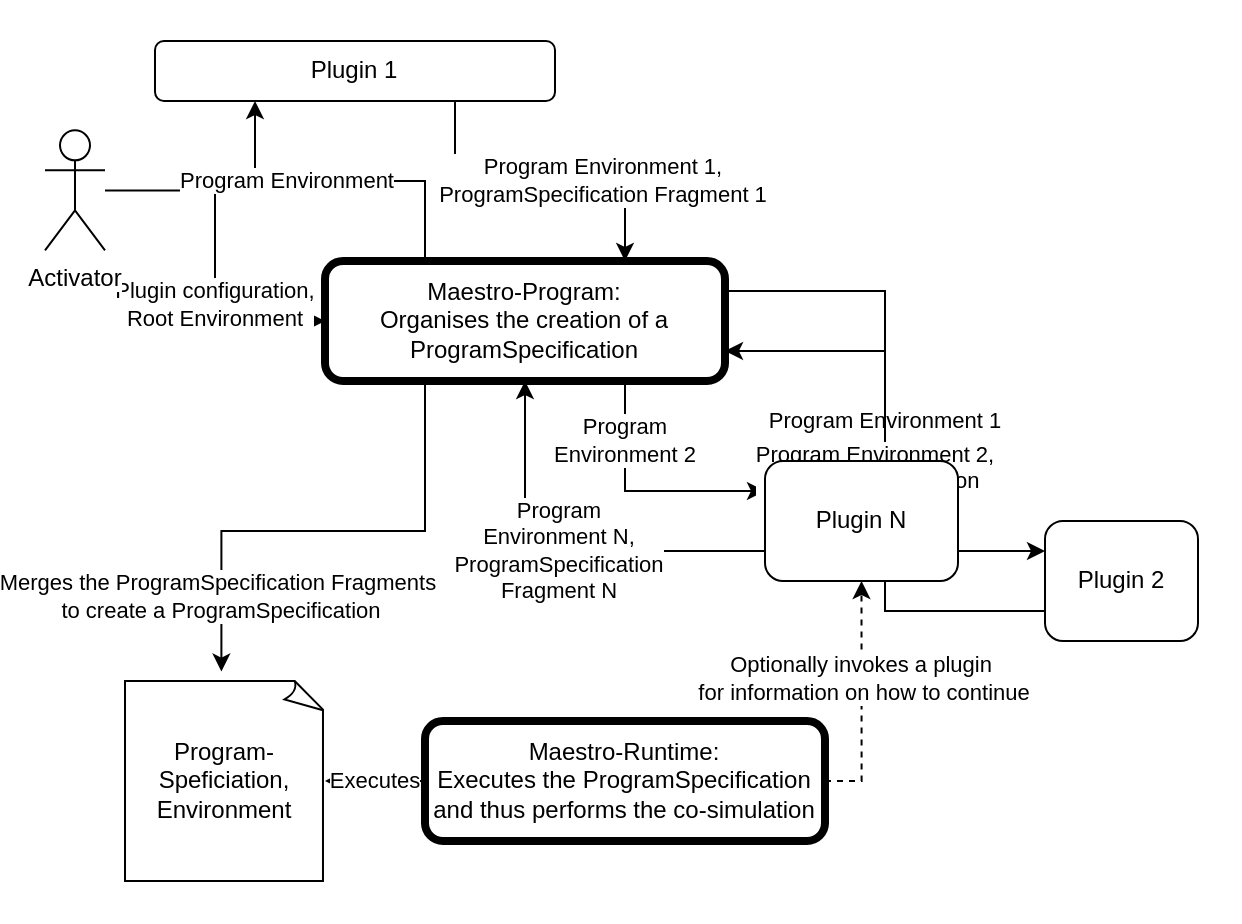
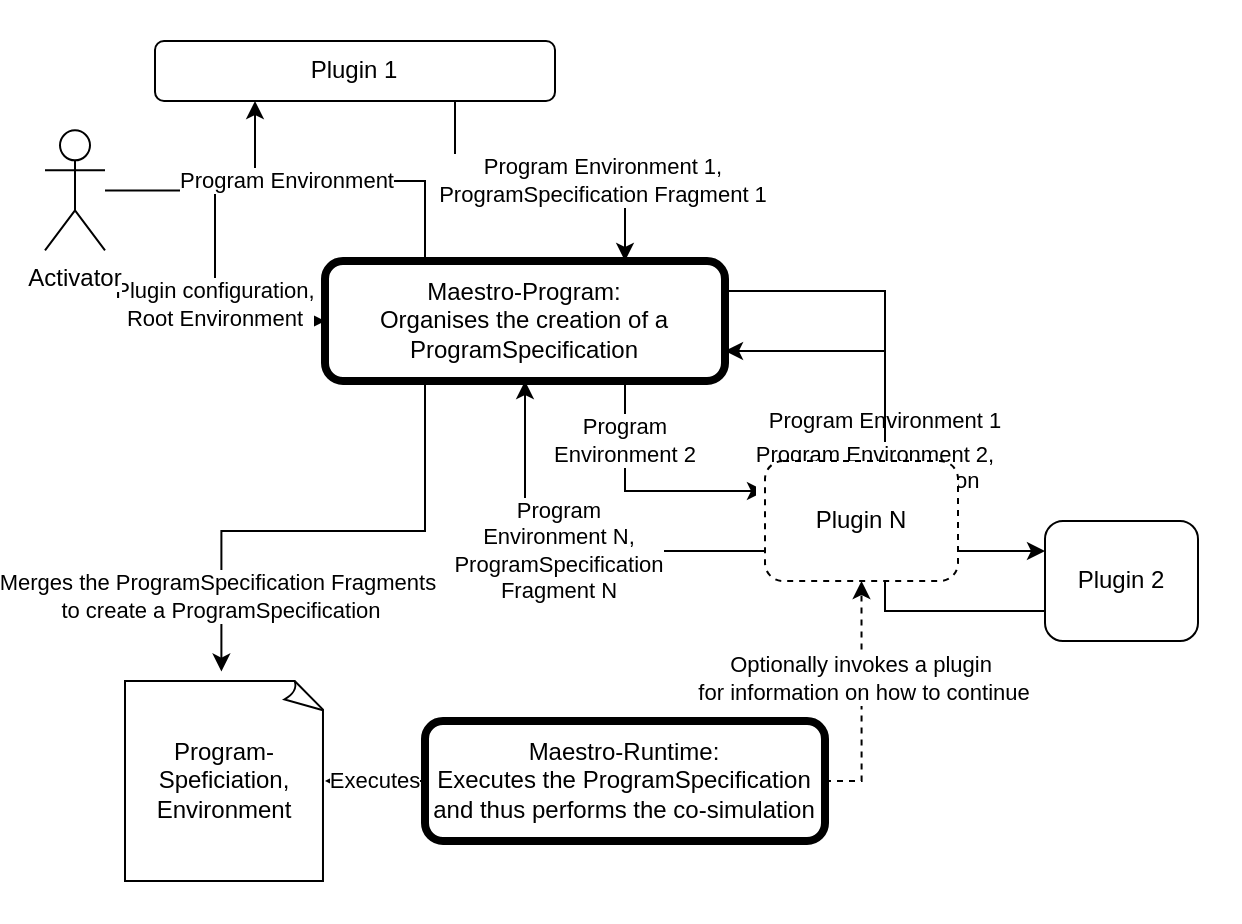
(862, 521) -> (862, 521)
